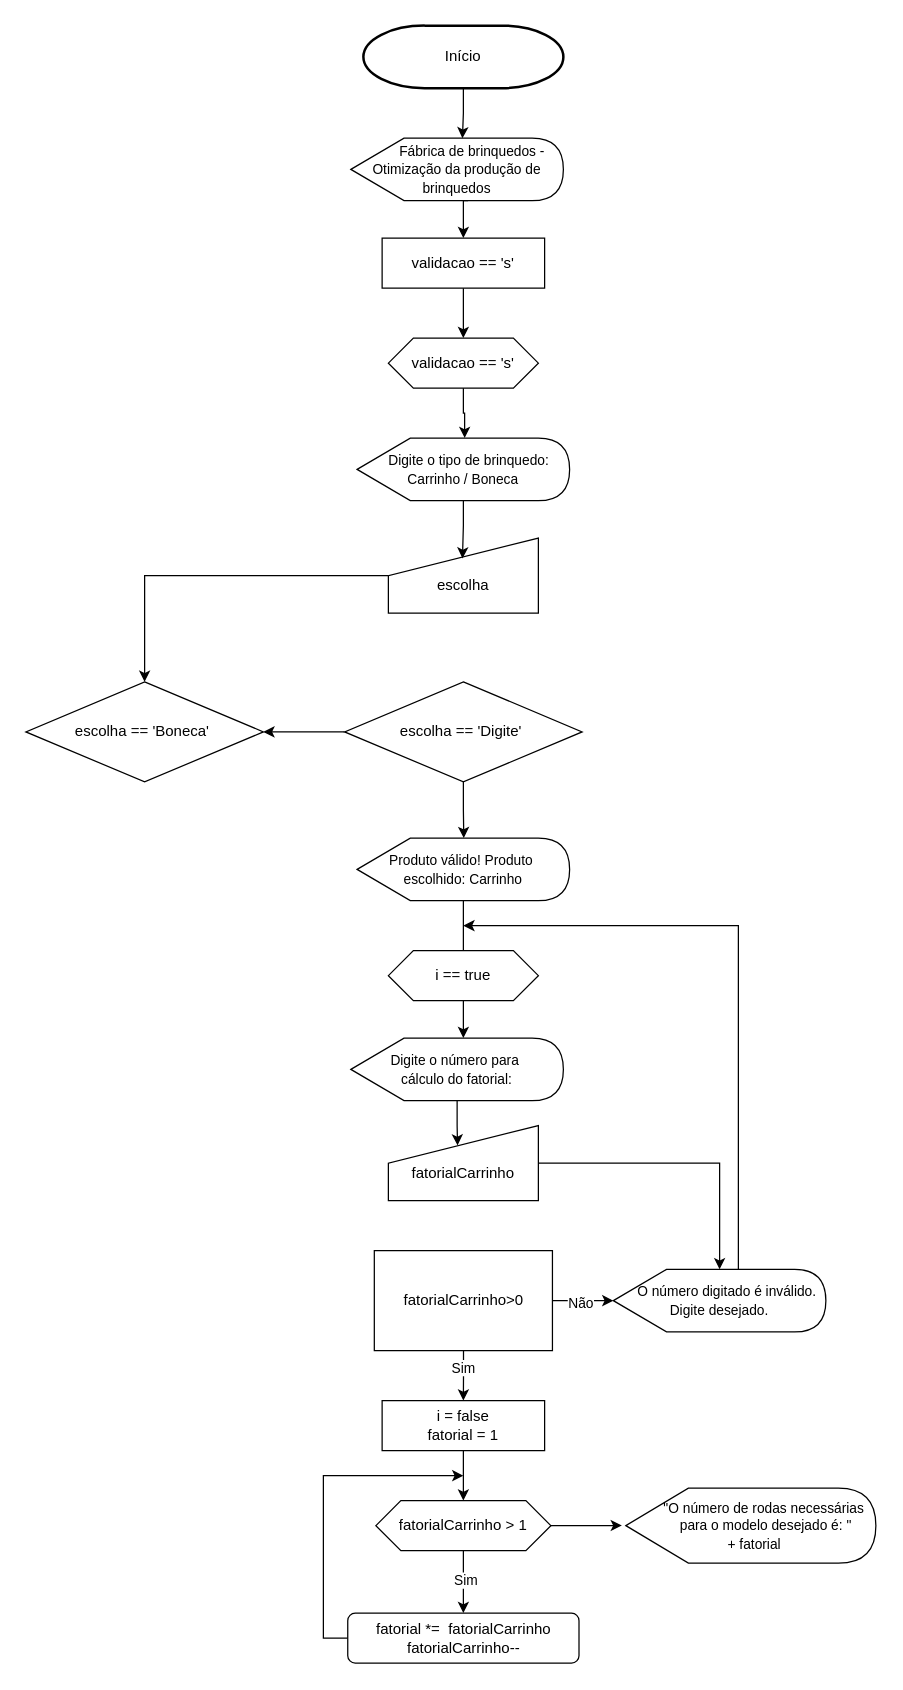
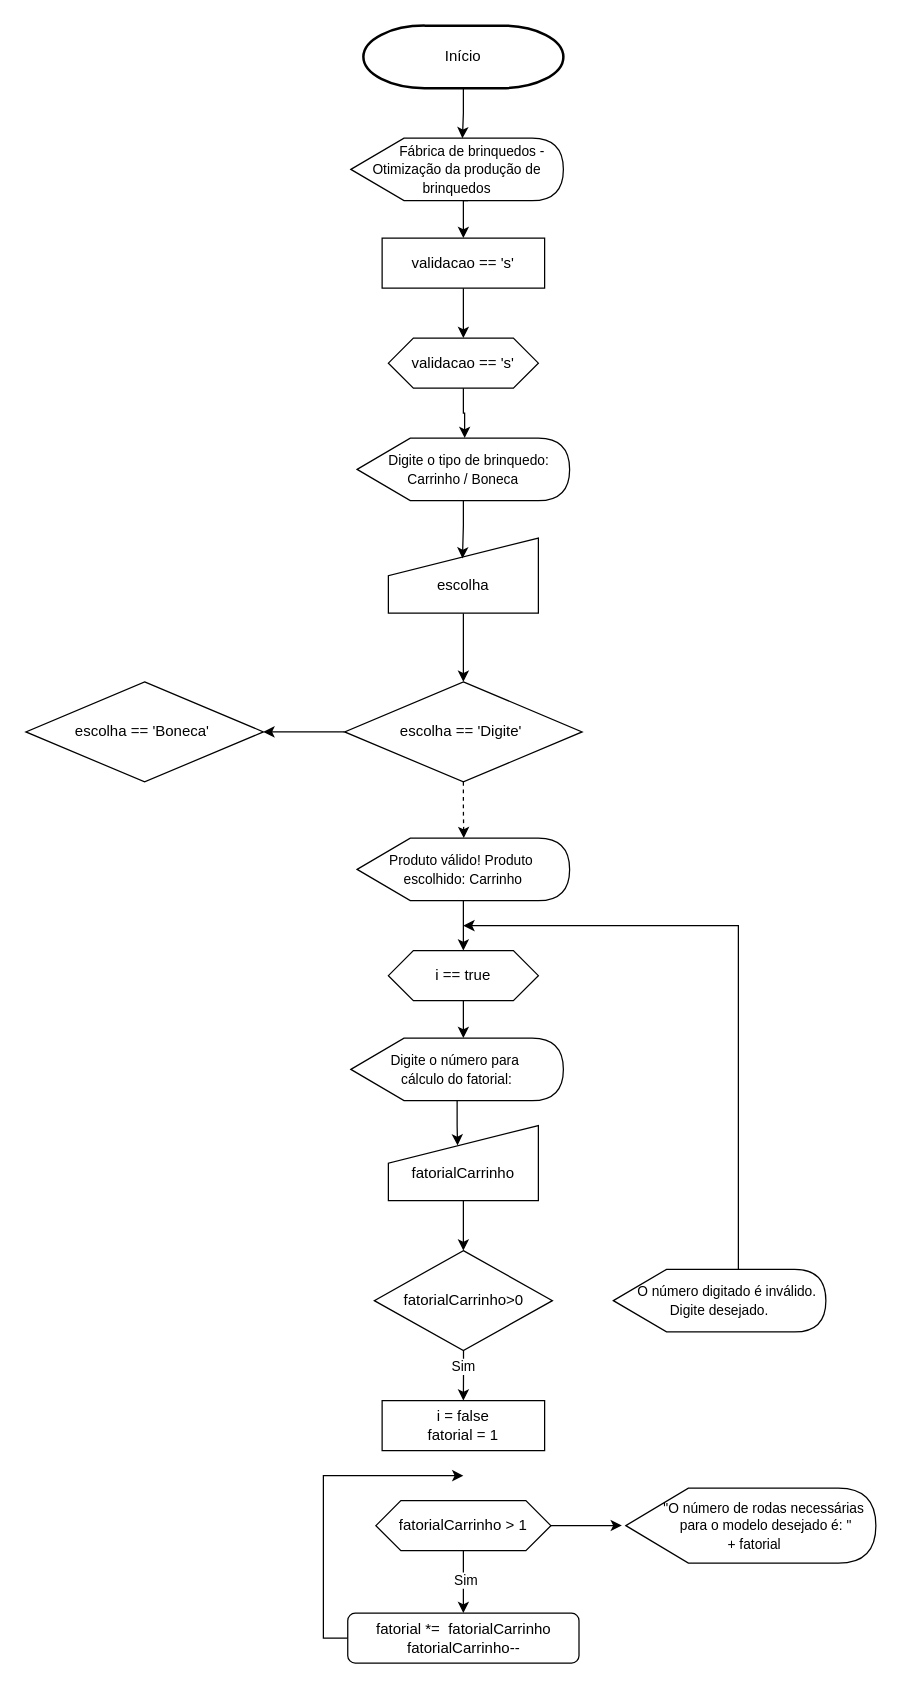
(218, 576) -> (463, 644)
(463, 806) -> (463, 806)
(463, 944) -> (463, 941)
(677, 1163) -> (463, 1222)
(463, 1301) -> (463, 1301)
(579, 1301) -> none
(463, 1472) -> none
